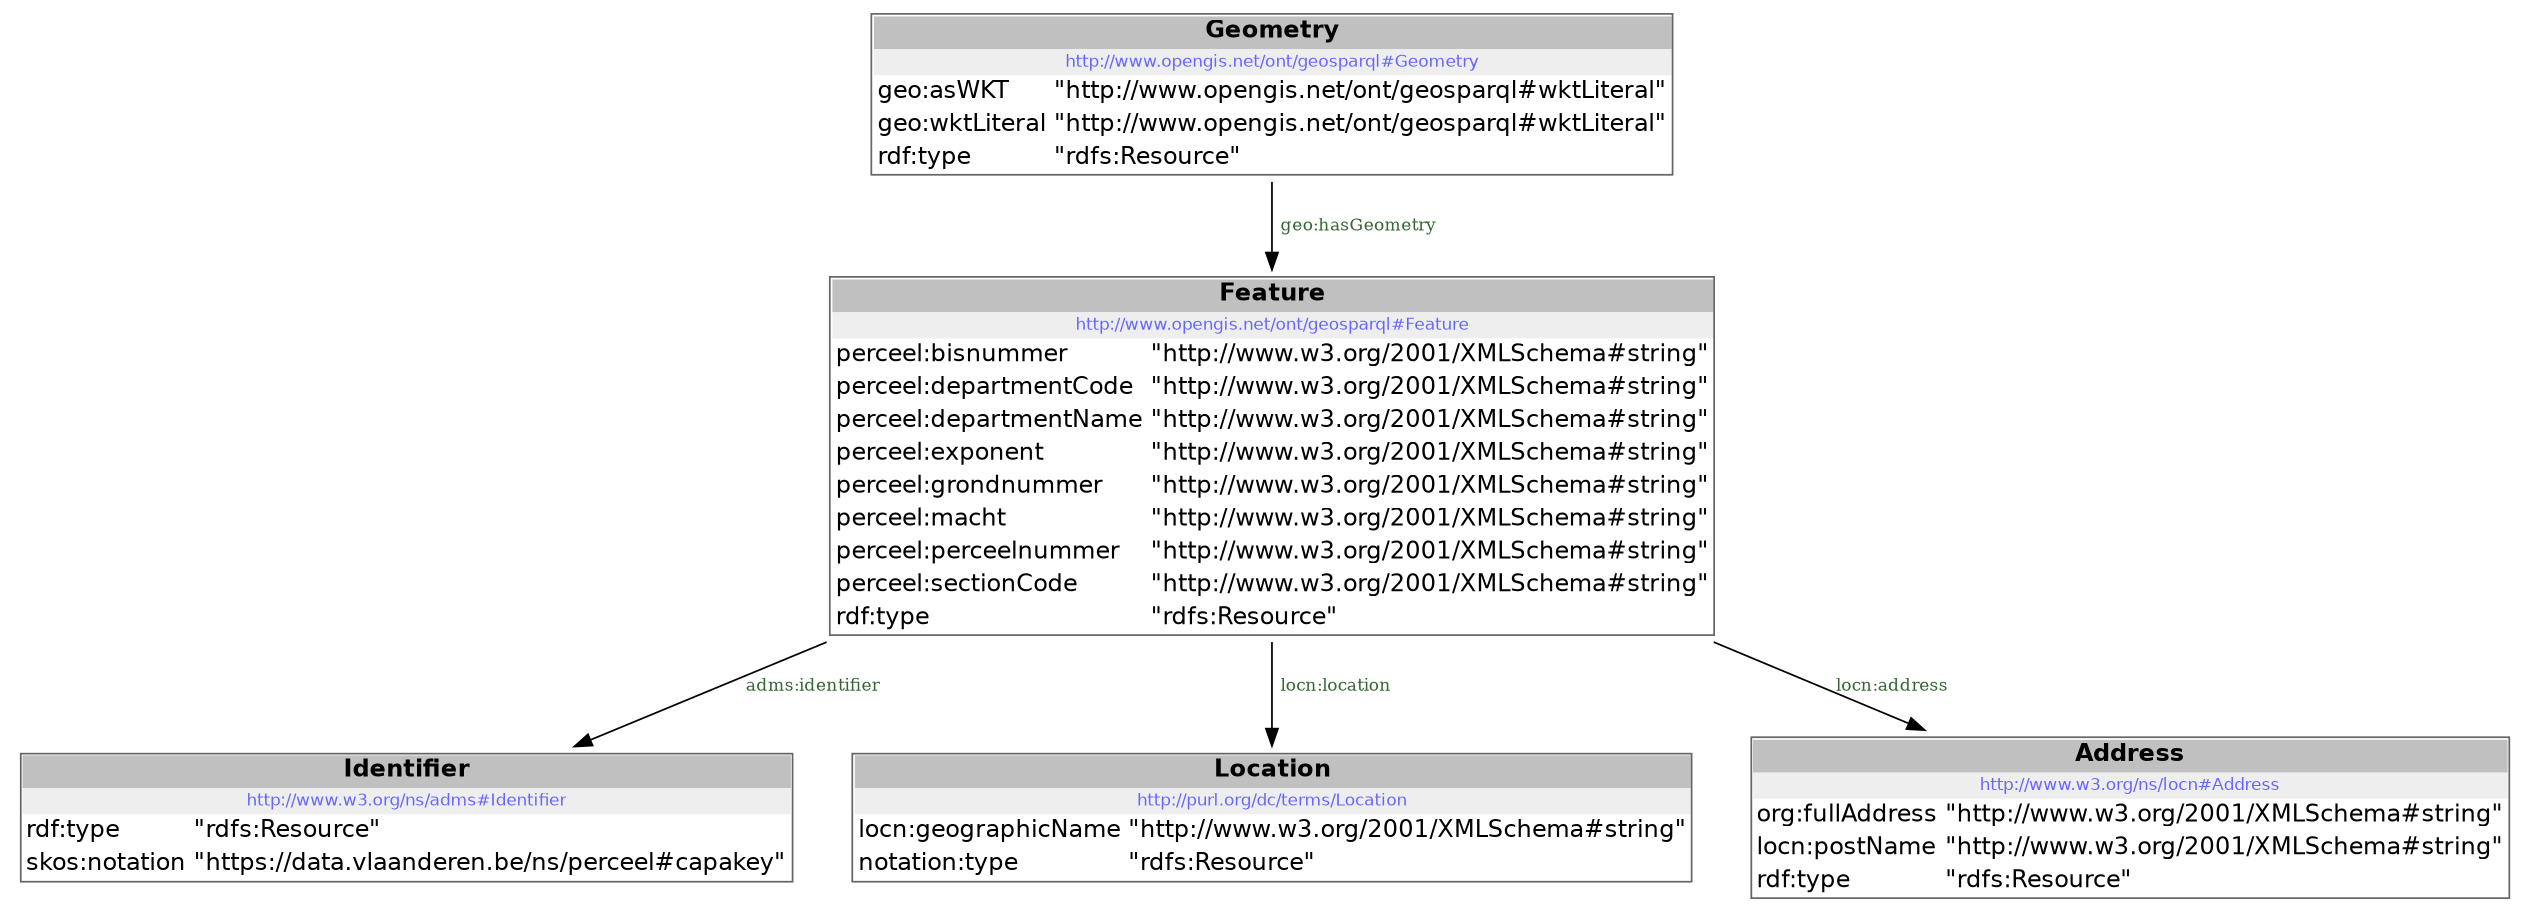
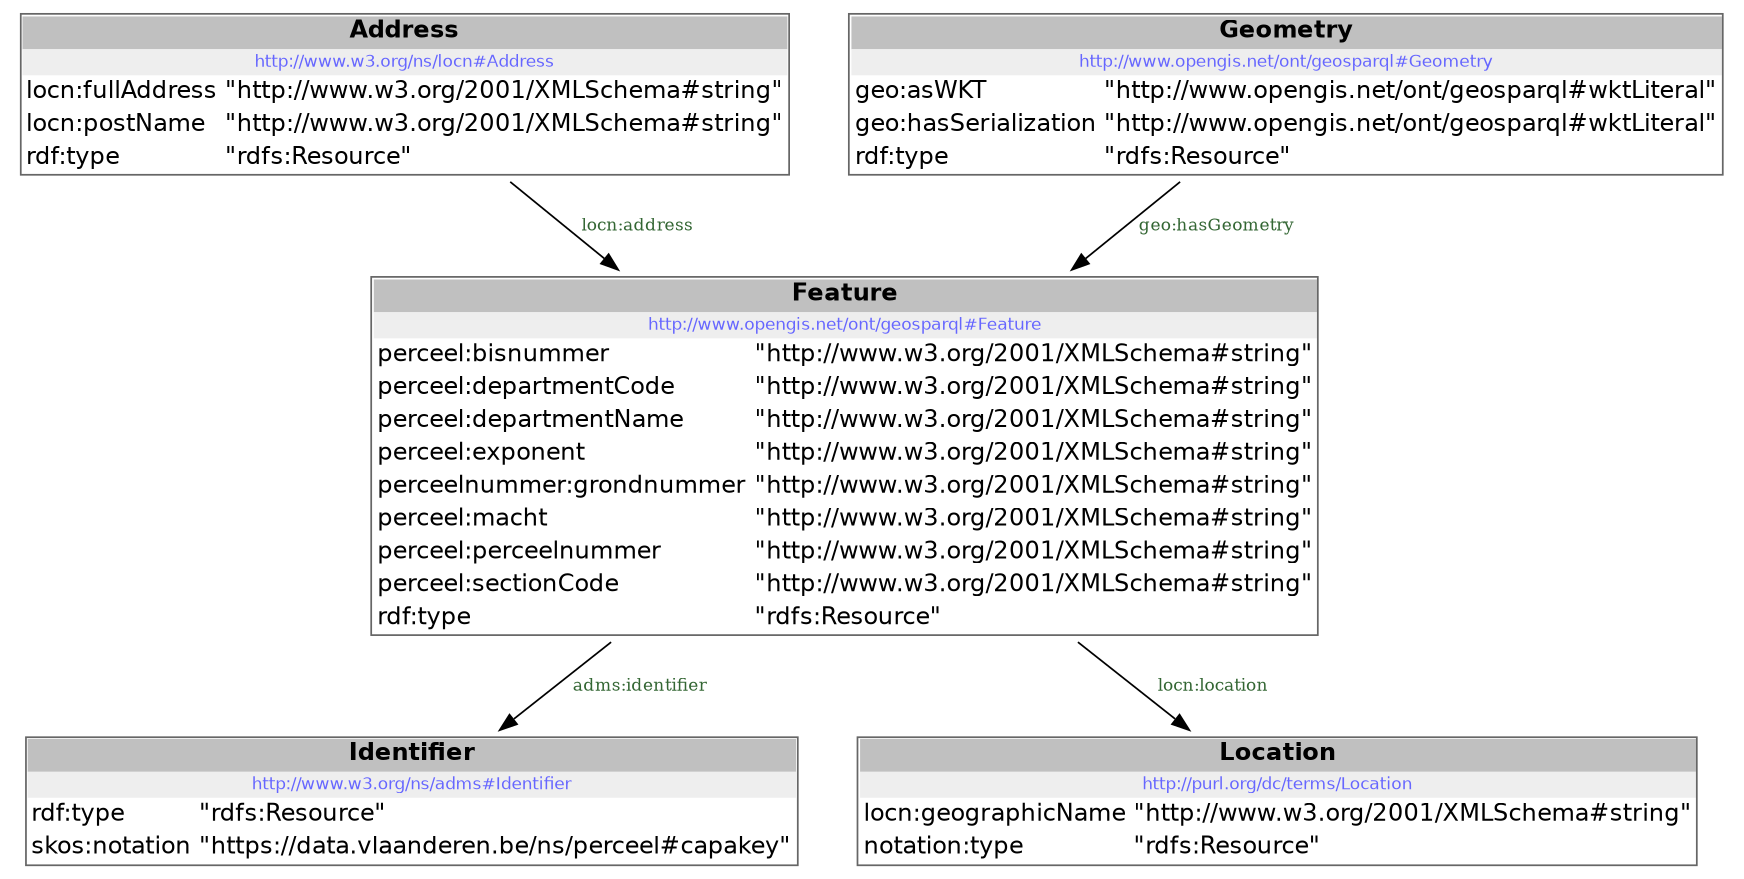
(962, 124) -> (976, 124)
(970, 485) -> (562, 485)
(1811, 683) -> (557, 220)
(1847, 814) -> (122, 91)
